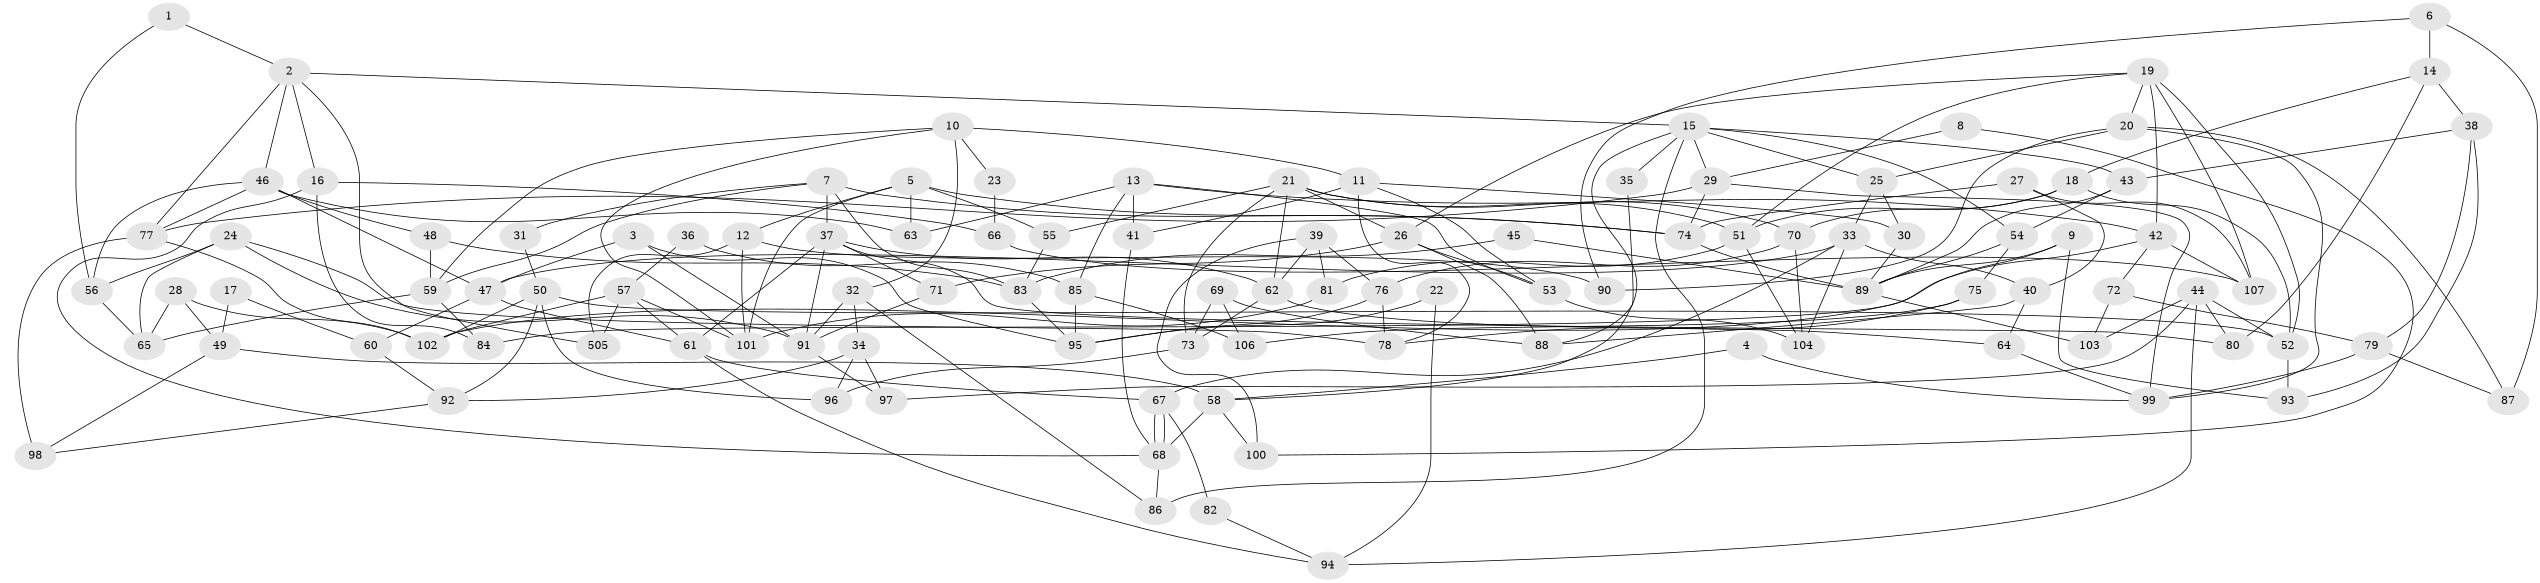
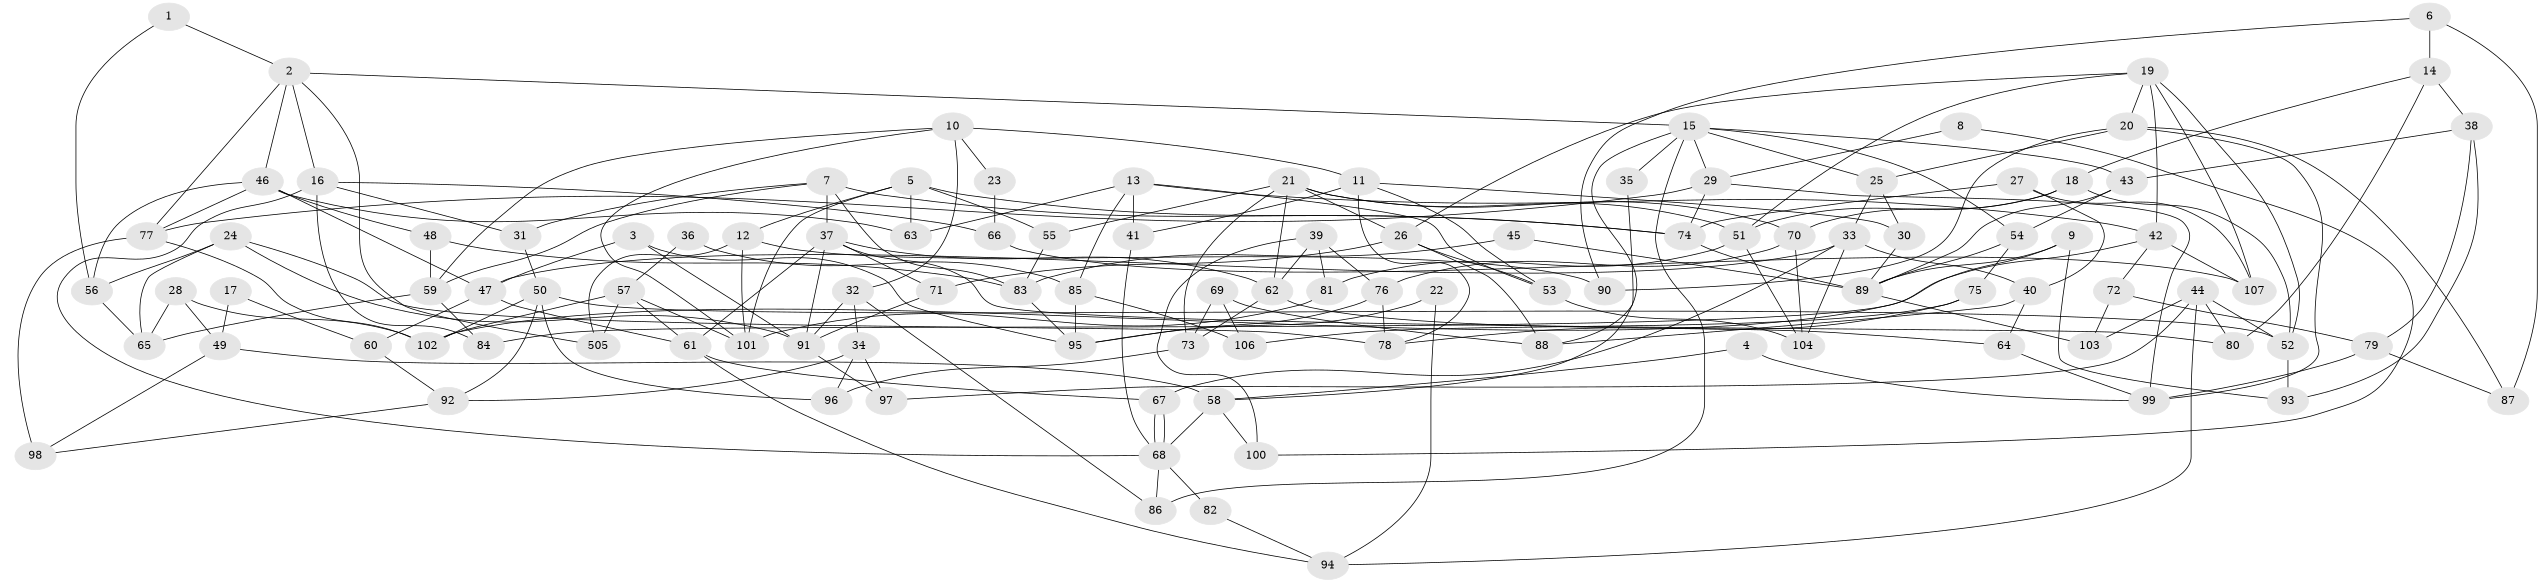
none -> (419, 209)
(1192, 454) -> (1185, 483)
